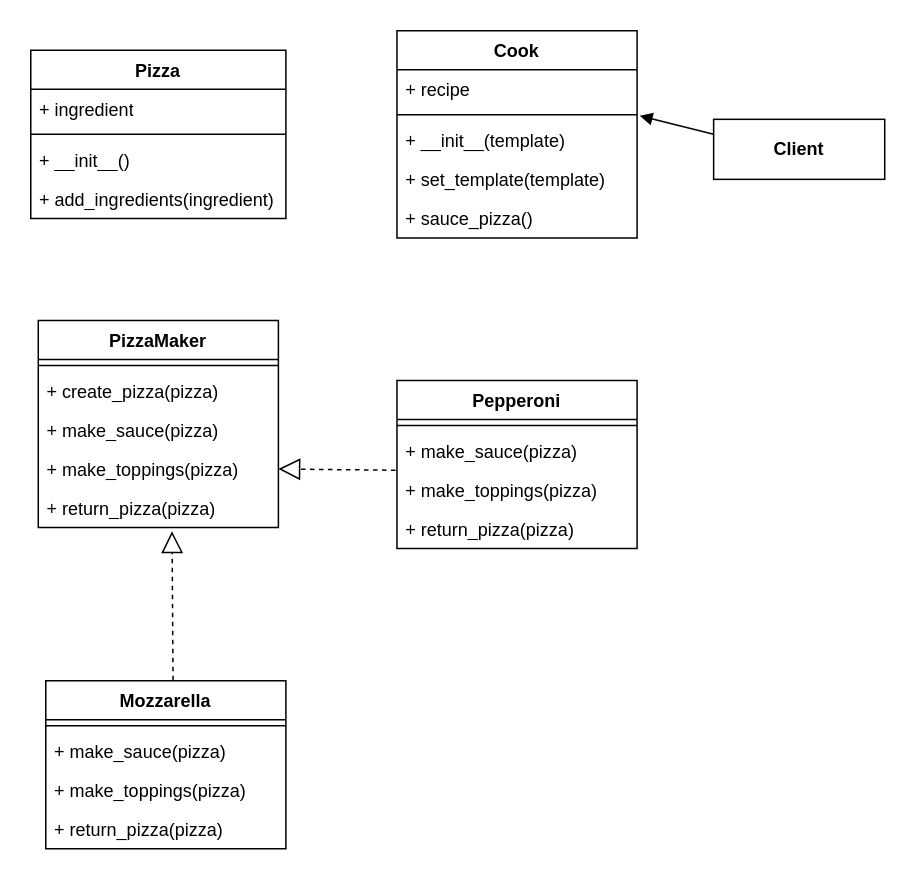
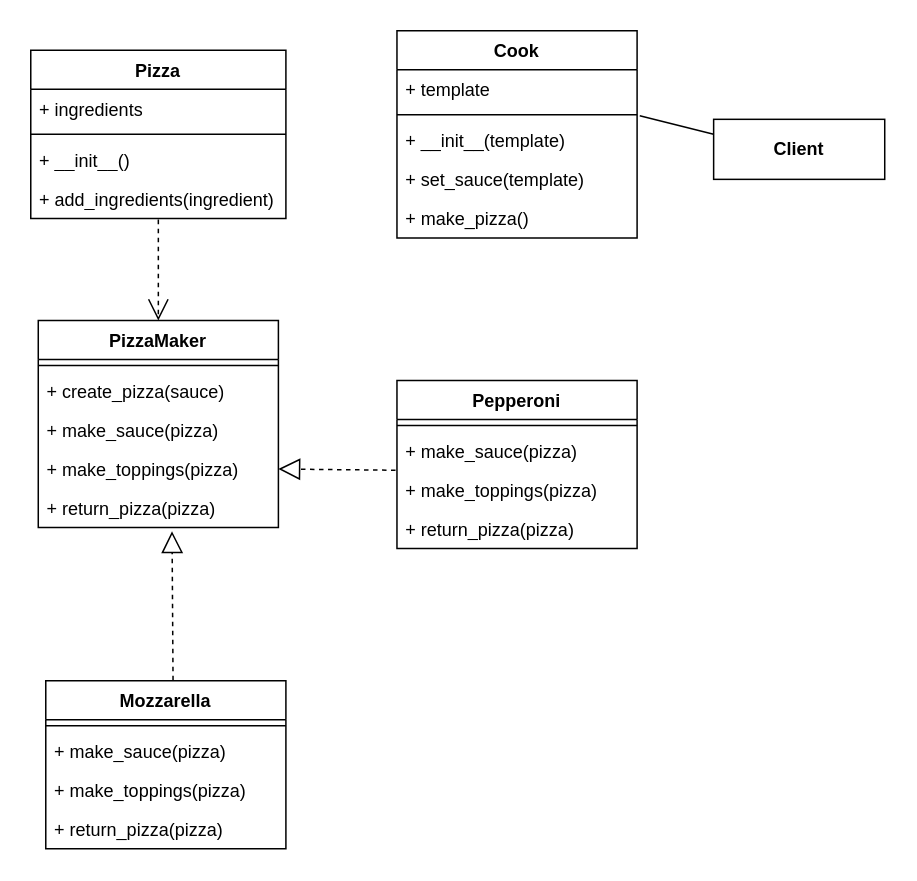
(441, 91) -> (451, 91)
(93, 111) -> (98, 111)
(653, 119) -> (647, 118)
(518, 192) -> (507, 181)
(477, 220) -> (472, 220)
none -> (158, 269)
(146, 393) -> (148, 393)
